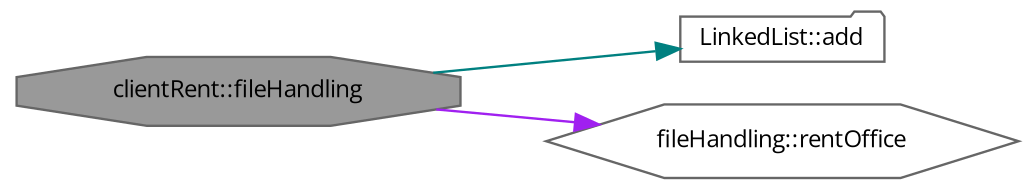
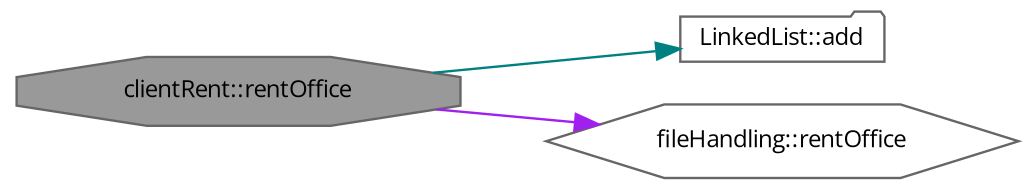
(239, 91) -> (239, 91)
